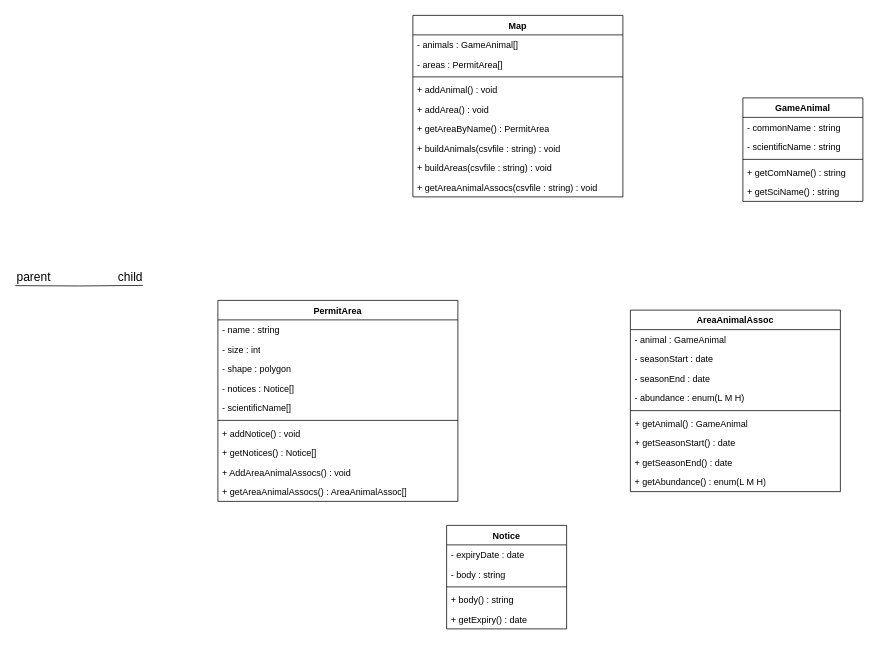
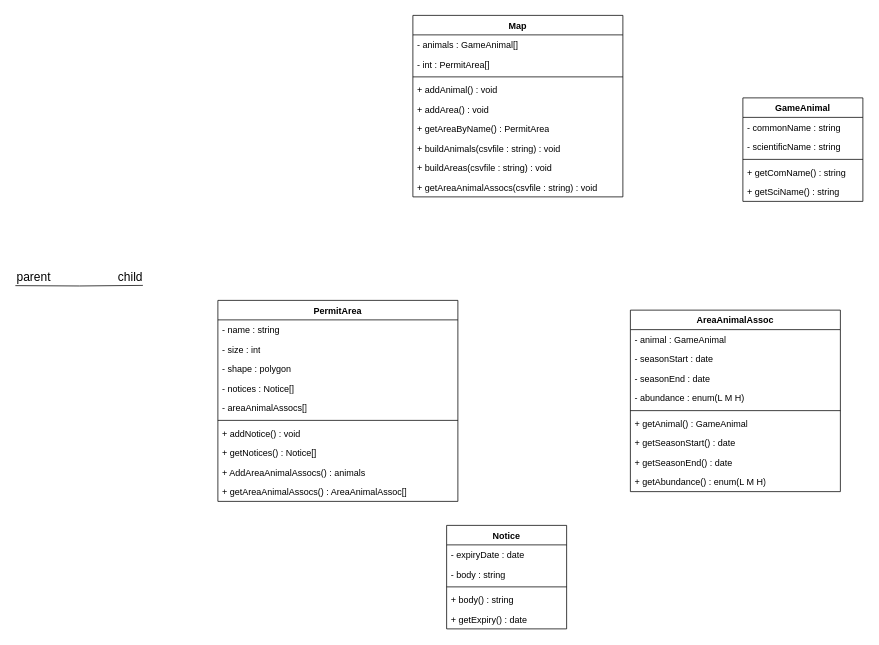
(467, 65) -> (461, 65)
(263, 409) -> (269, 409)
(290, 473) -> (296, 473)
